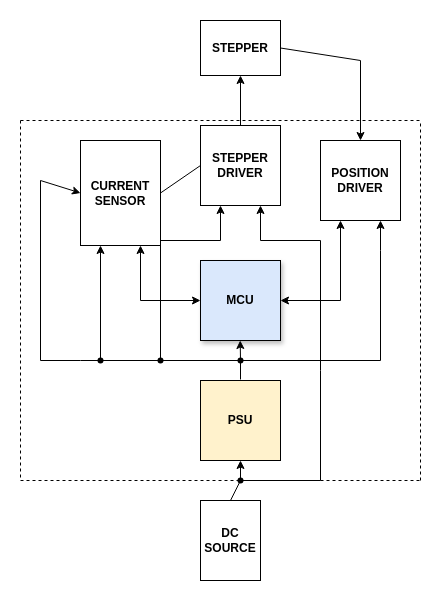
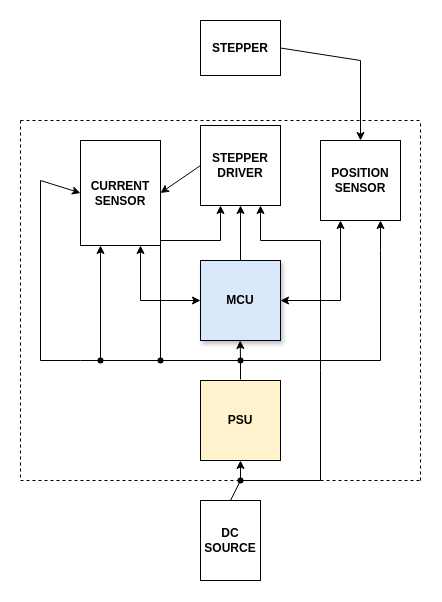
(241, 104) -> none
(361, 181) -> (361, 181)
(165, 190) -> (167, 188)
none -> (241, 238)
